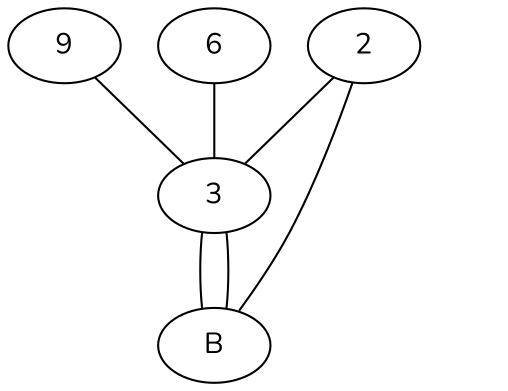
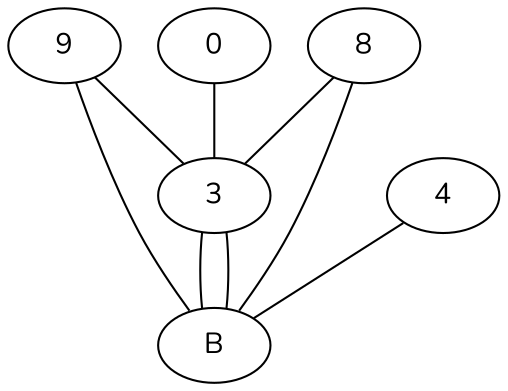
(214, 46) -> (214, 46)
(364, 46) -> (364, 46)
none -> (443, 196)
none -> (124, 201)
